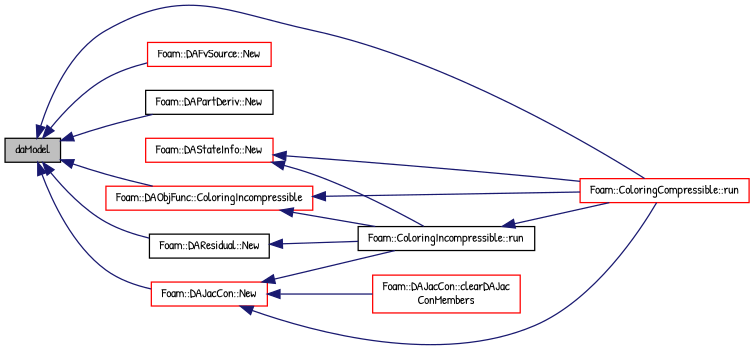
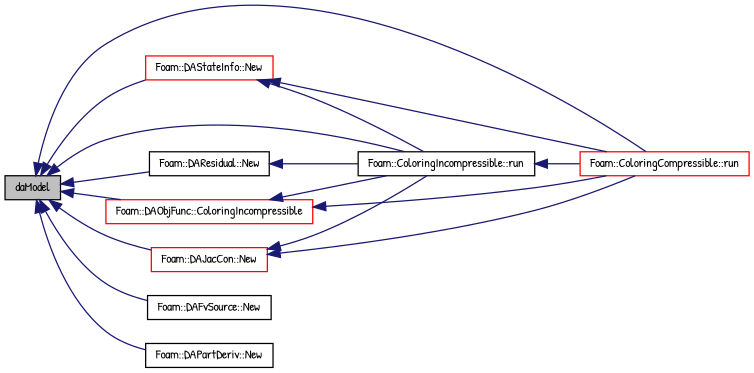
(209, 54) -> (209, 308)
none -> (88, 112)
none -> (228, 125)
(446, 294) -> none
